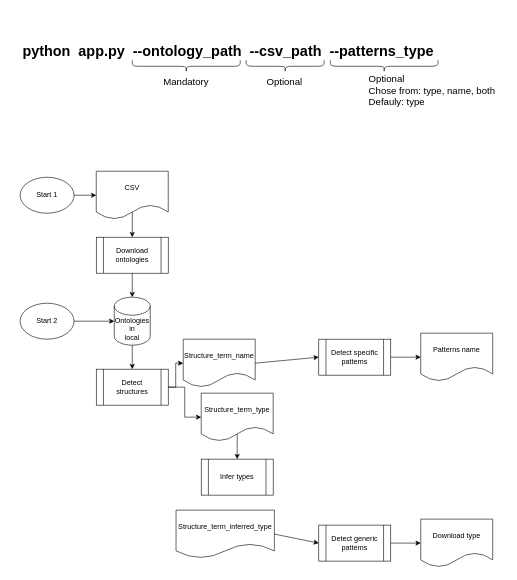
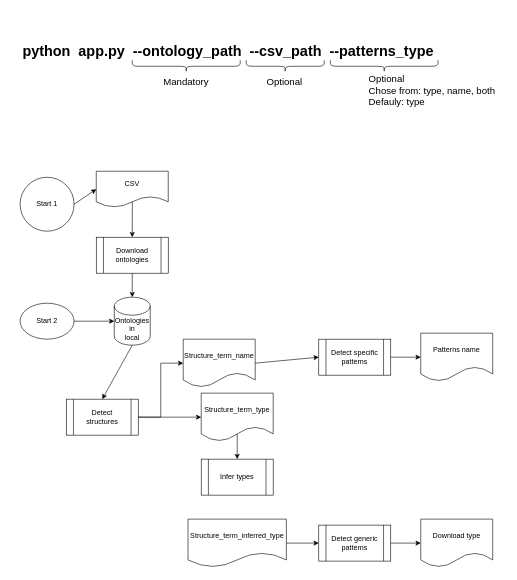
(47, 195) -> (47, 204)
(132, 195) -> (132, 189)
(132, 387) -> (102, 417)
(225, 534) -> (237, 543)
